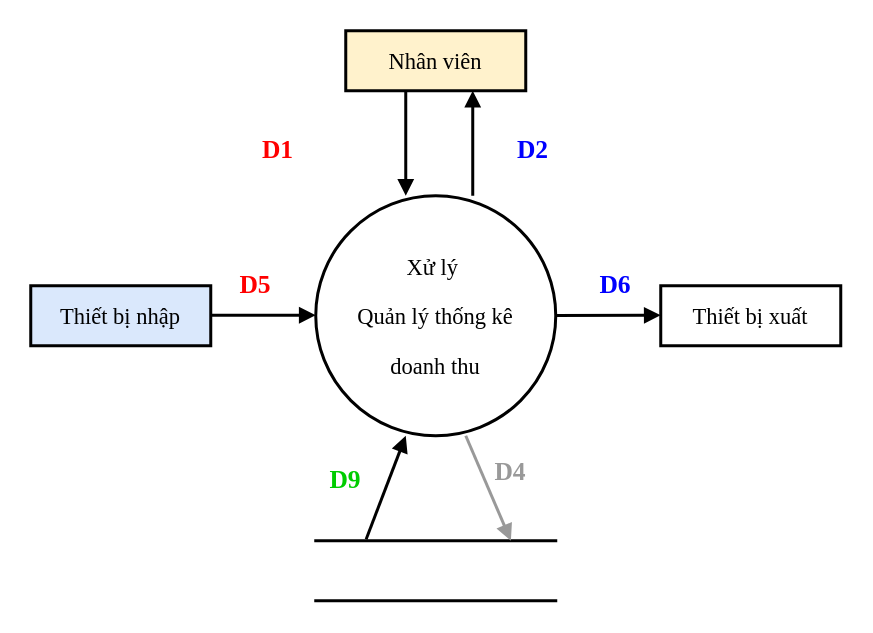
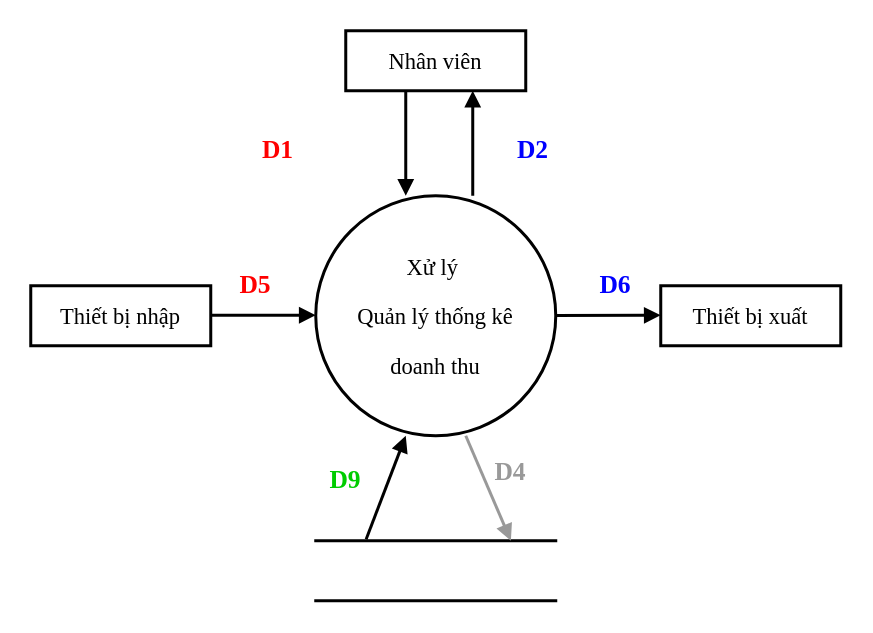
(436, 61) -> (436, 61)
(121, 316) -> (121, 316)
